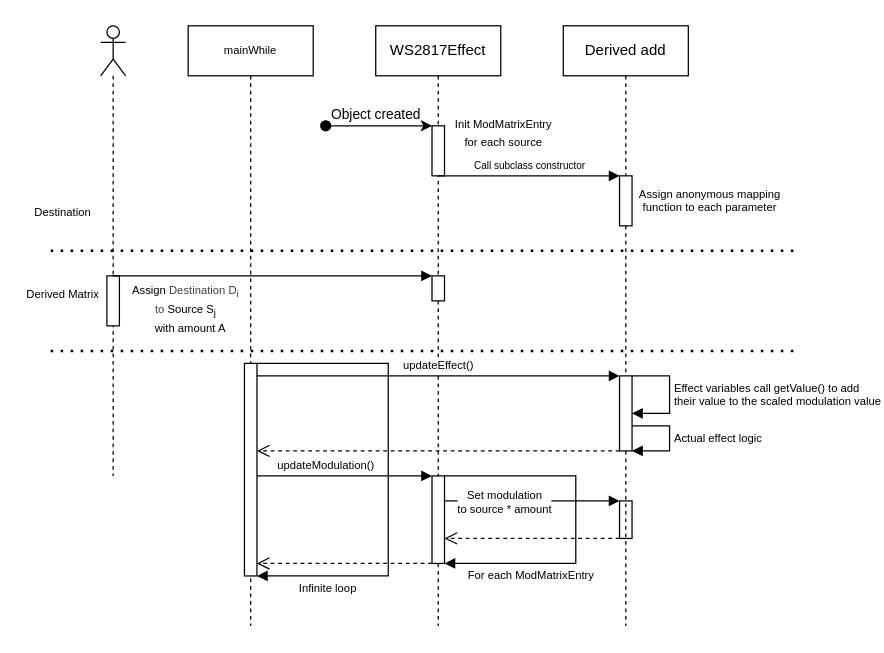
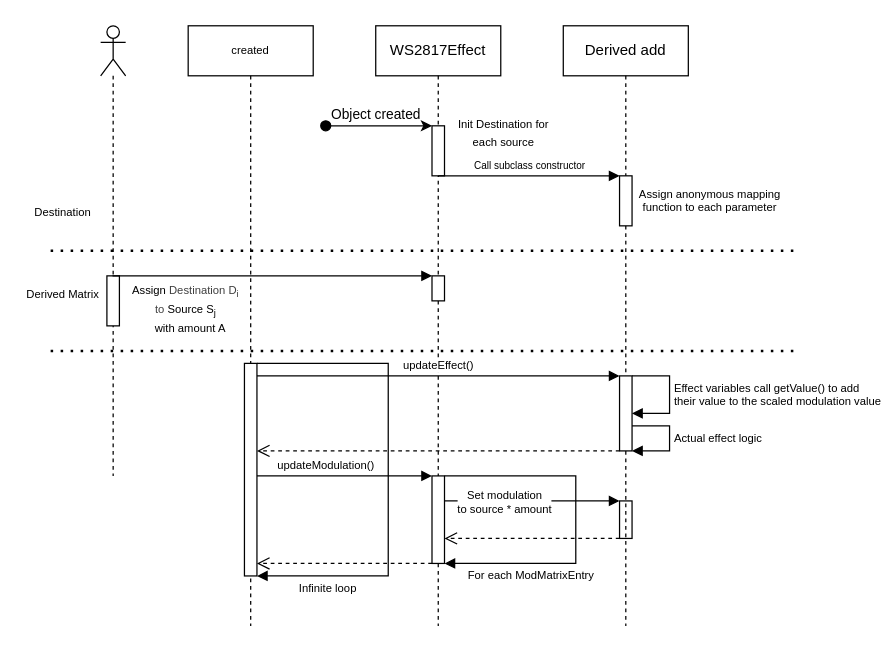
(251, 51) -> (251, 51)
(504, 132) -> (504, 132)
